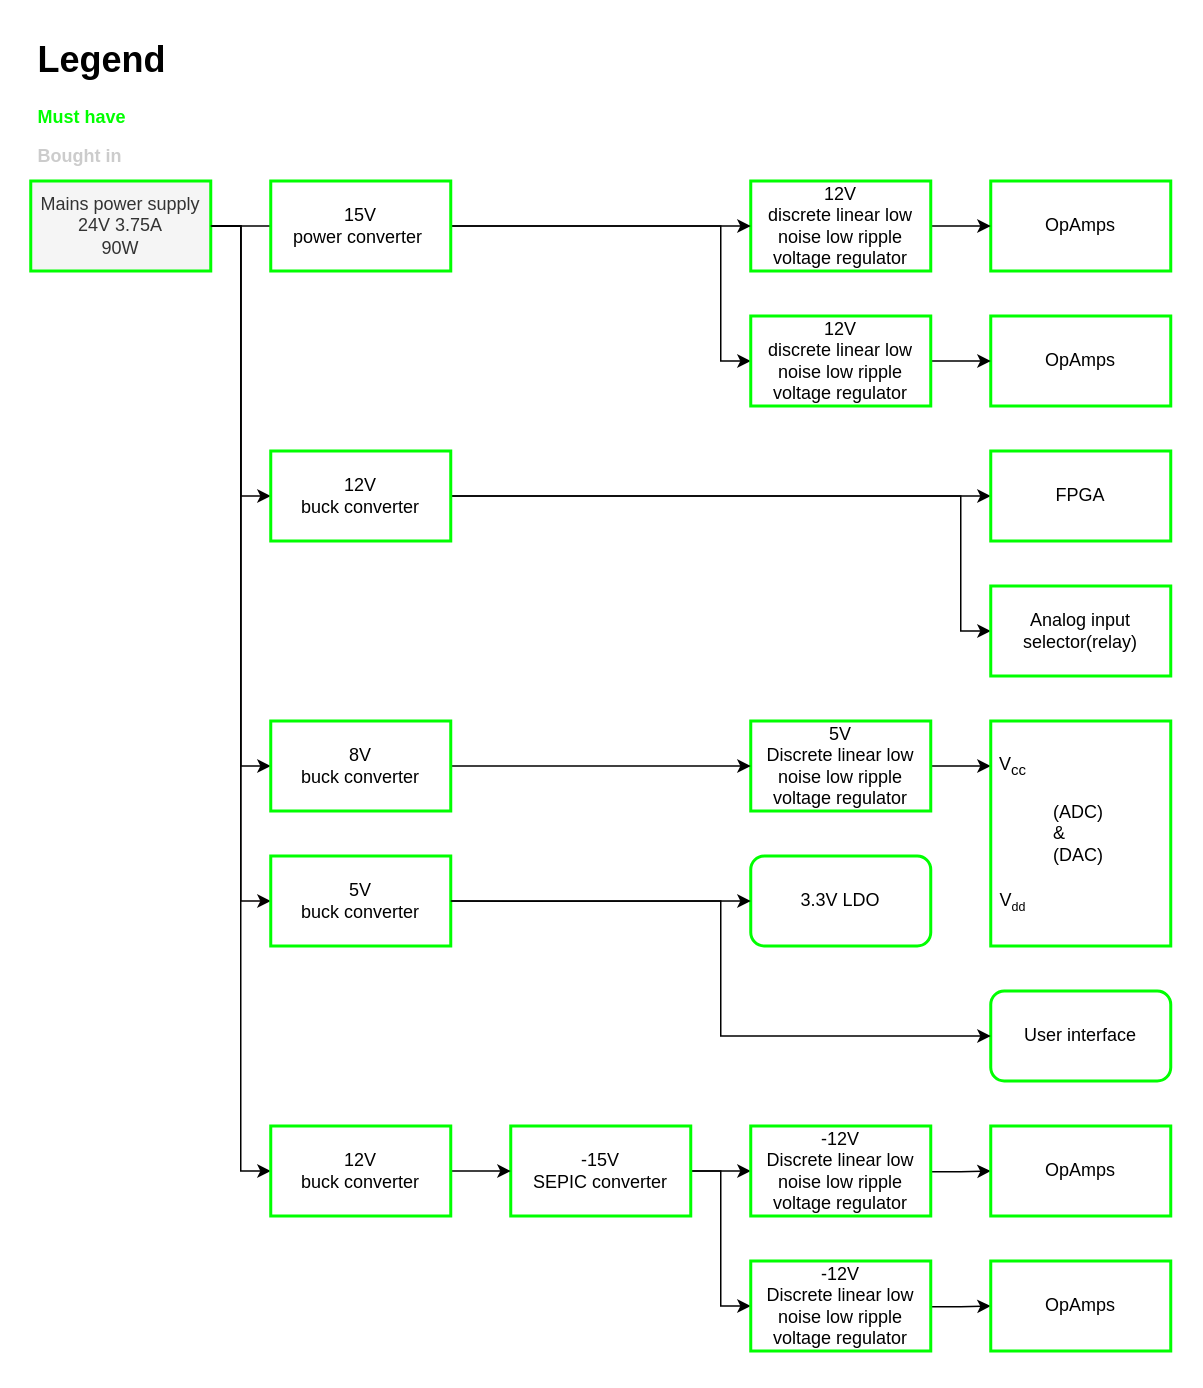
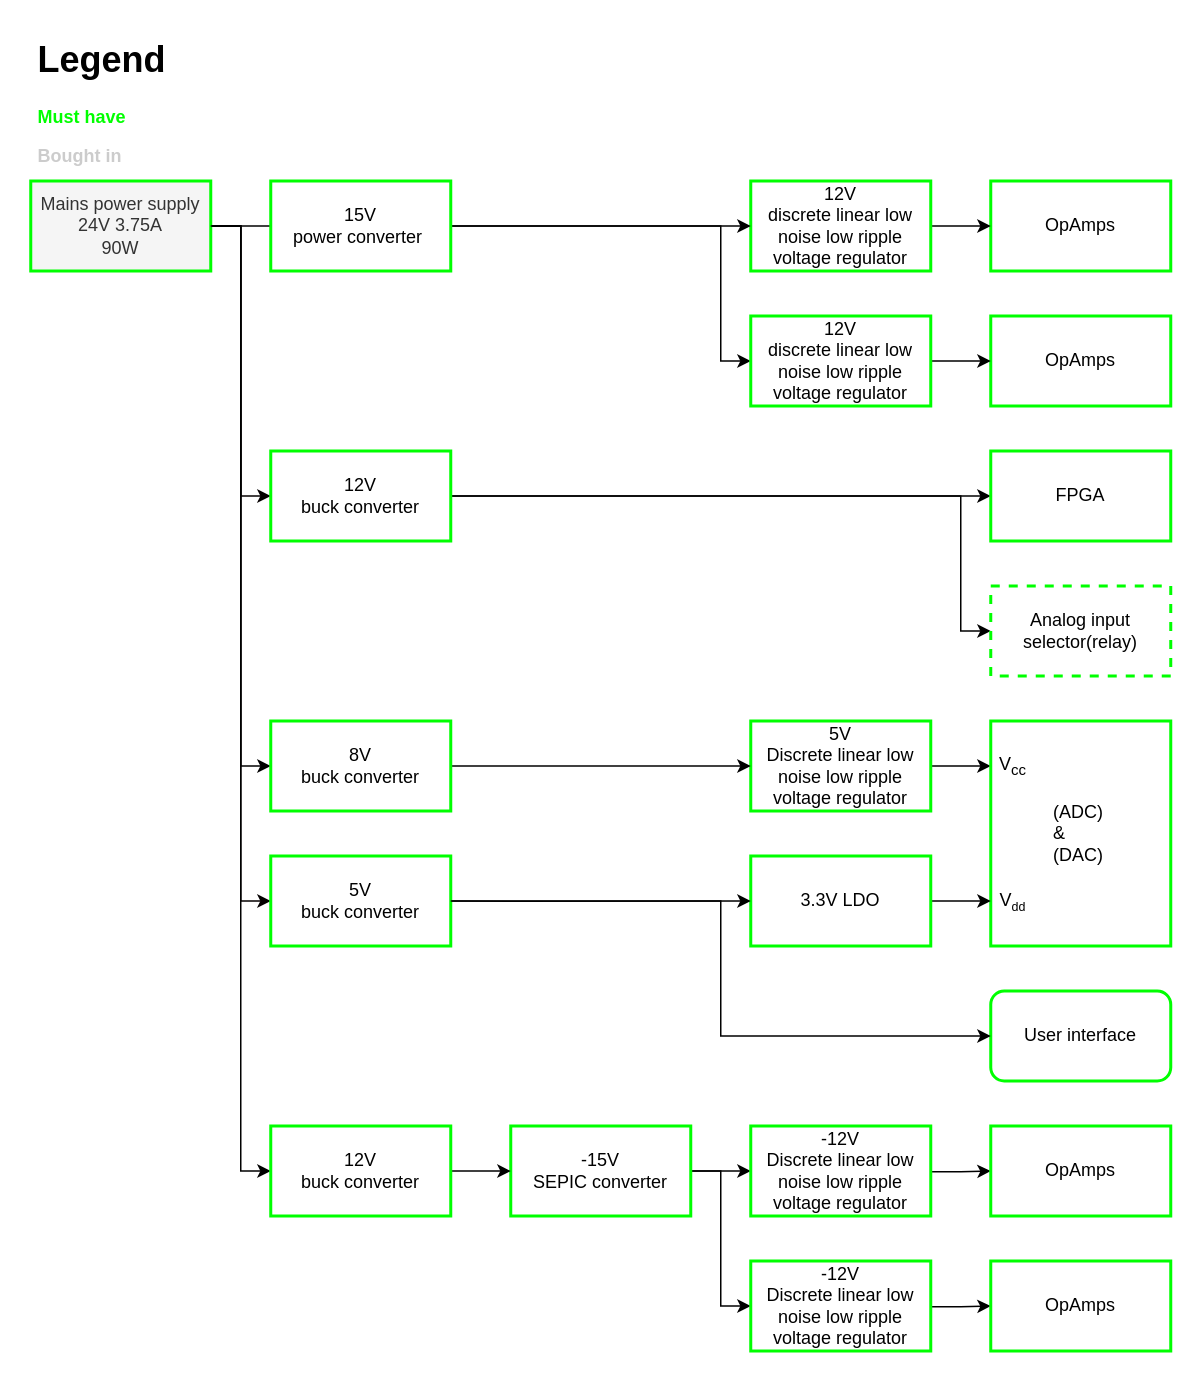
(1081, 631) -> (1081, 631)
(841, 901) -> (841, 901)
none -> (956, 901)
